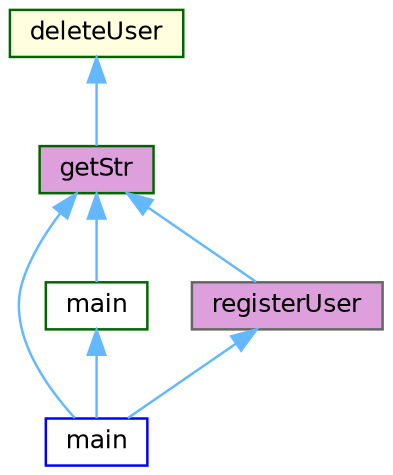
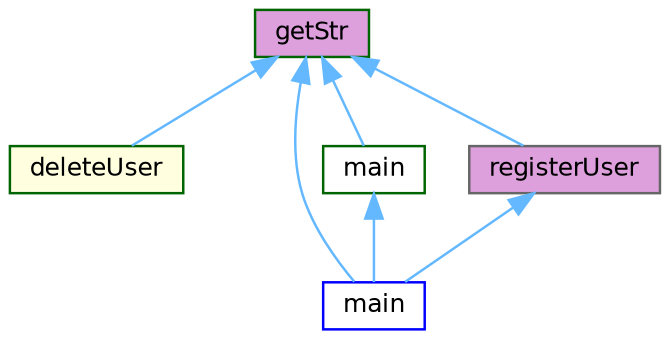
(97, 114) -> (194, 108)
